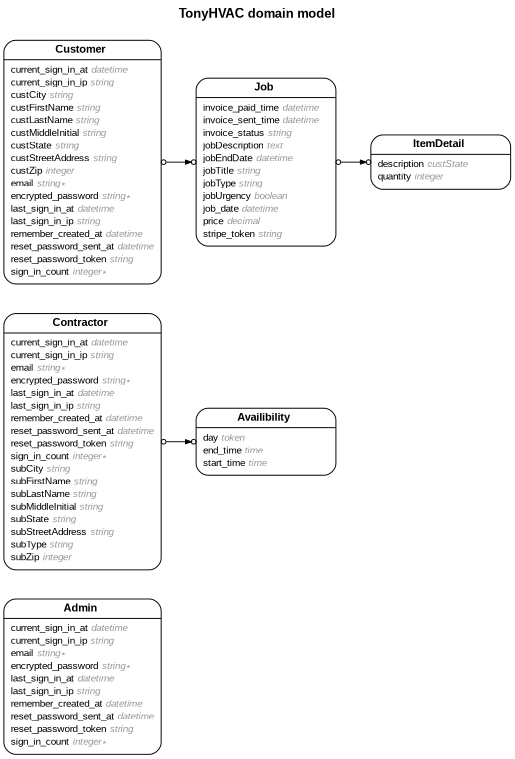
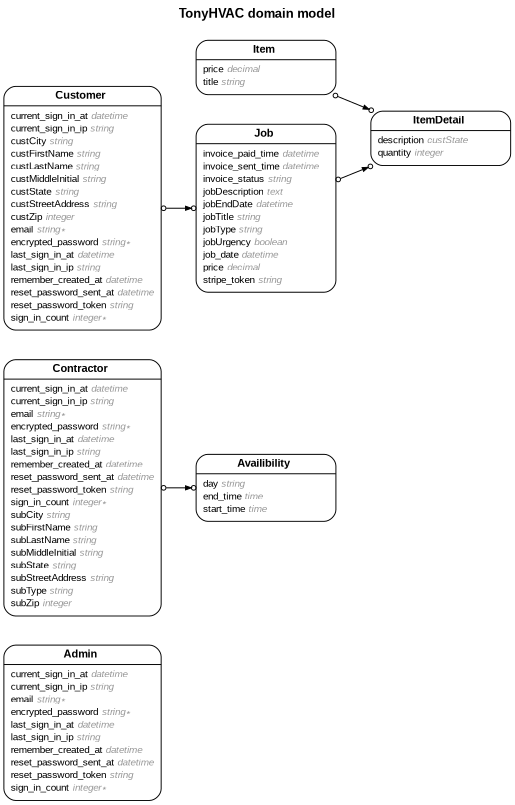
none -> (266, 67)
(233, 438) -> (233, 484)
